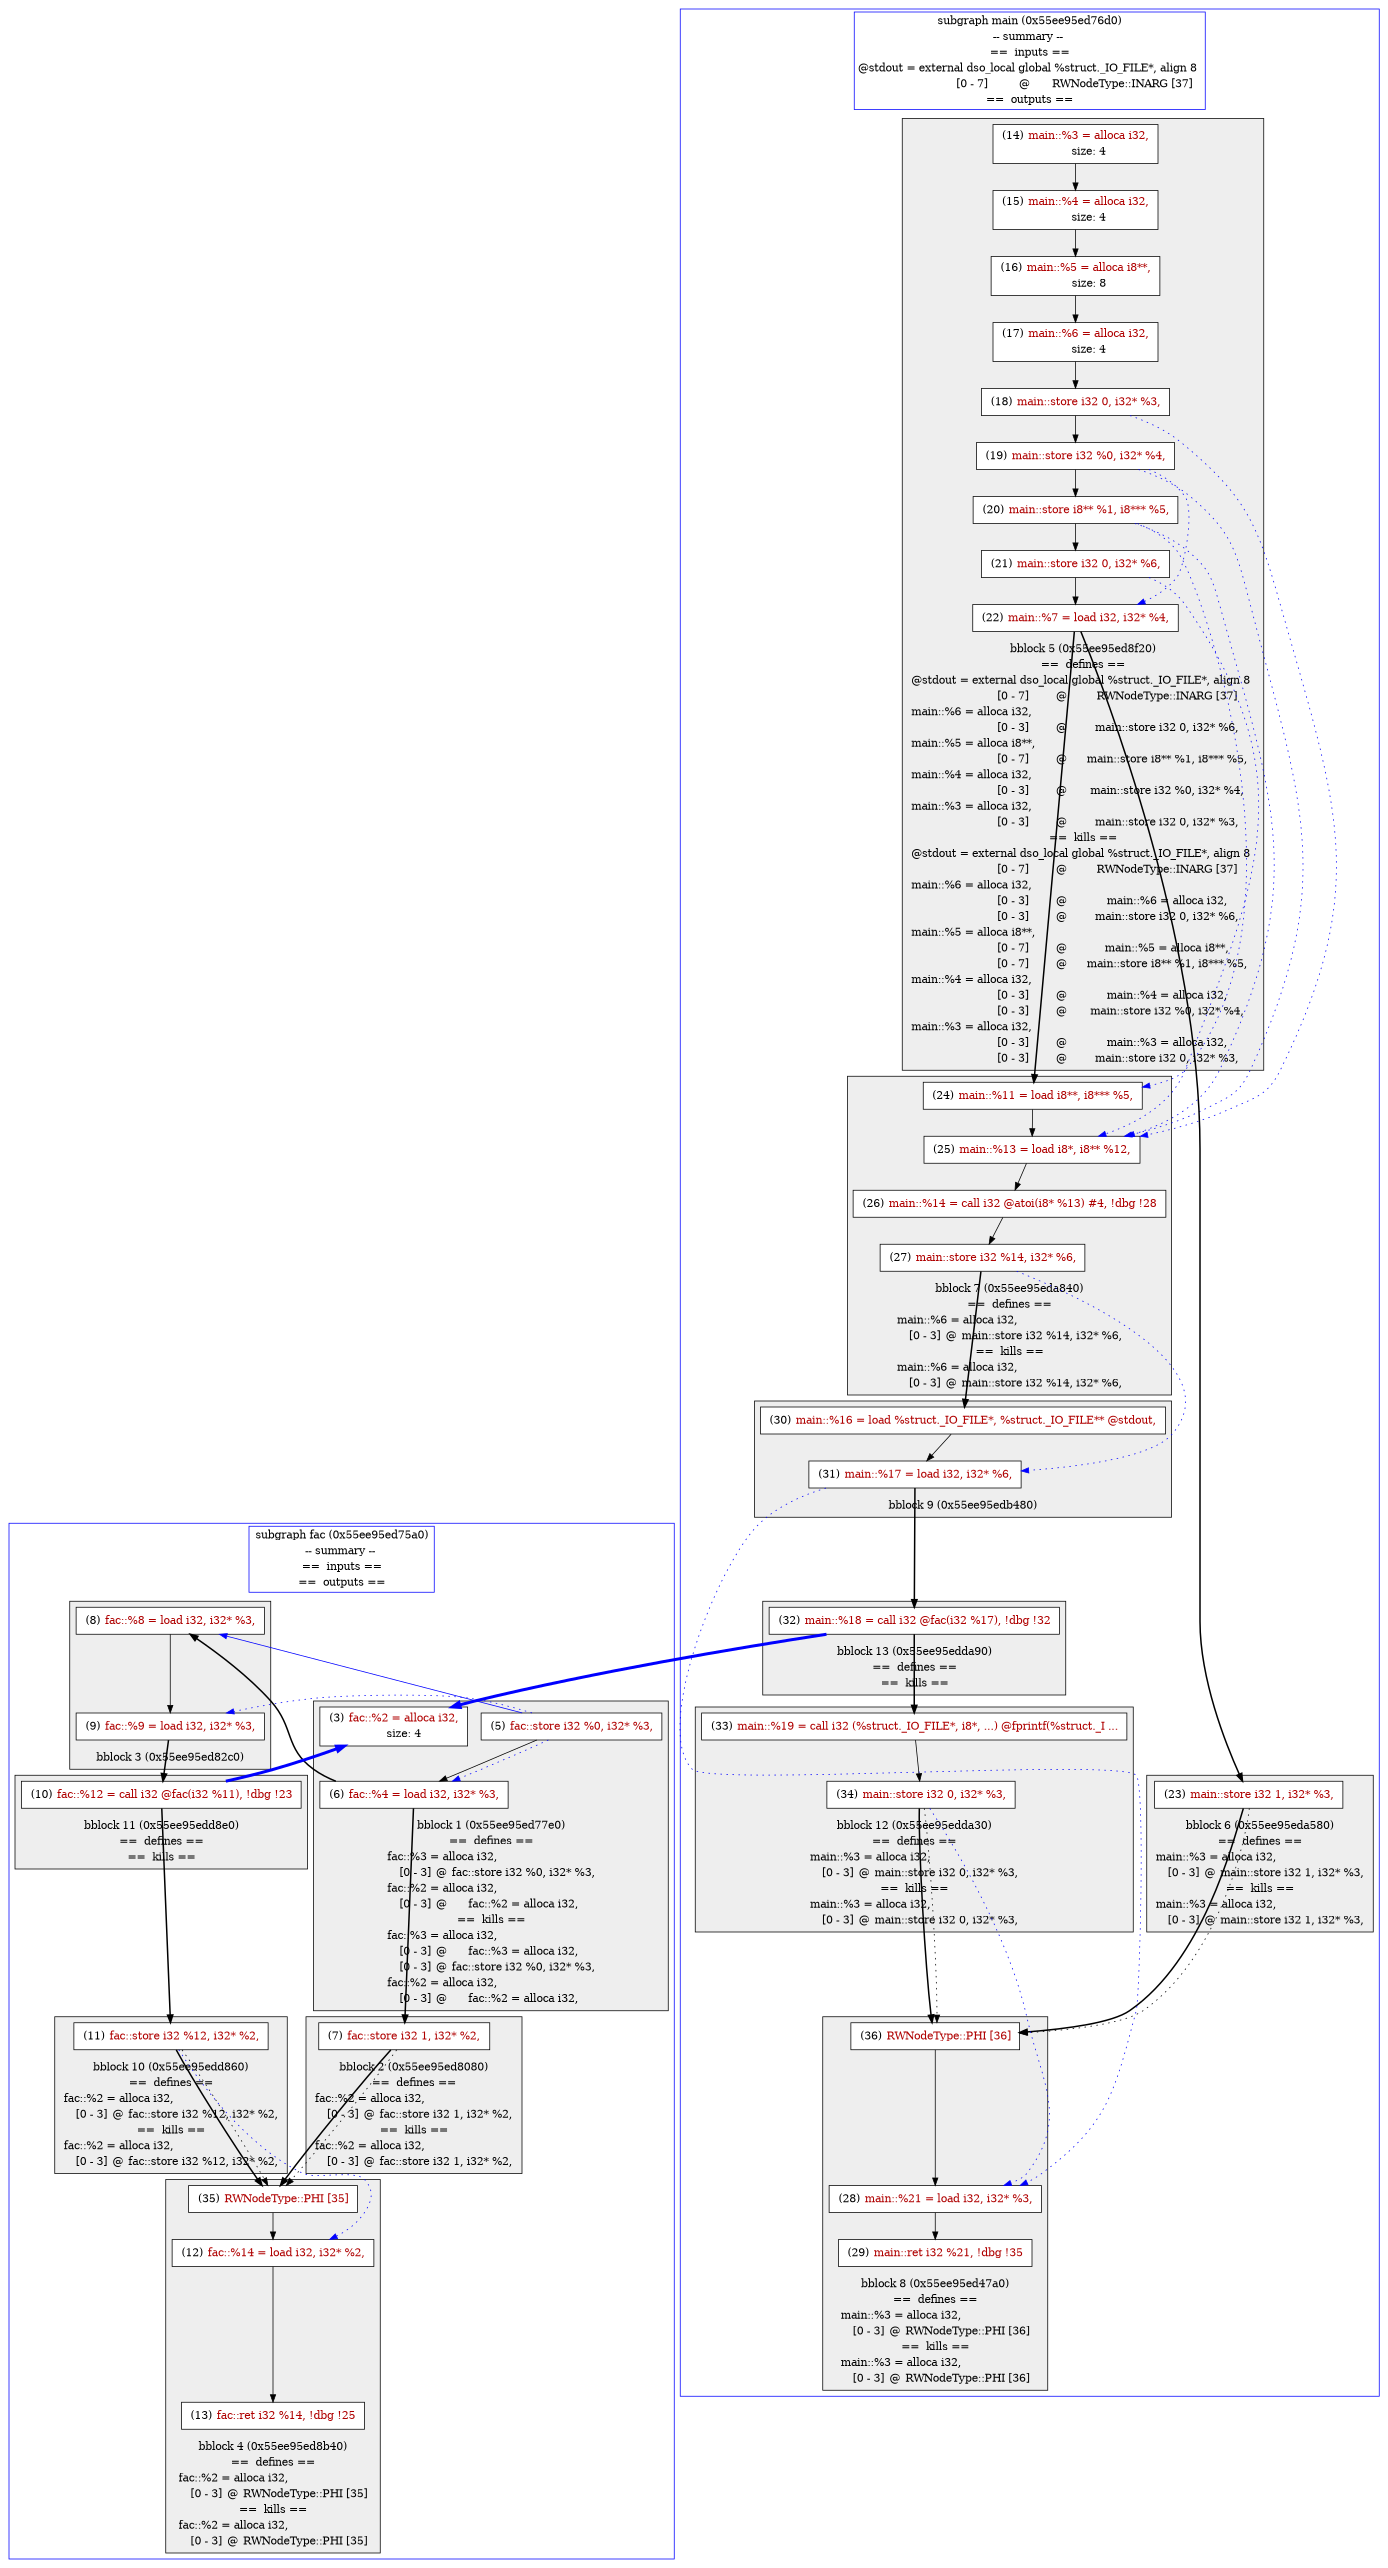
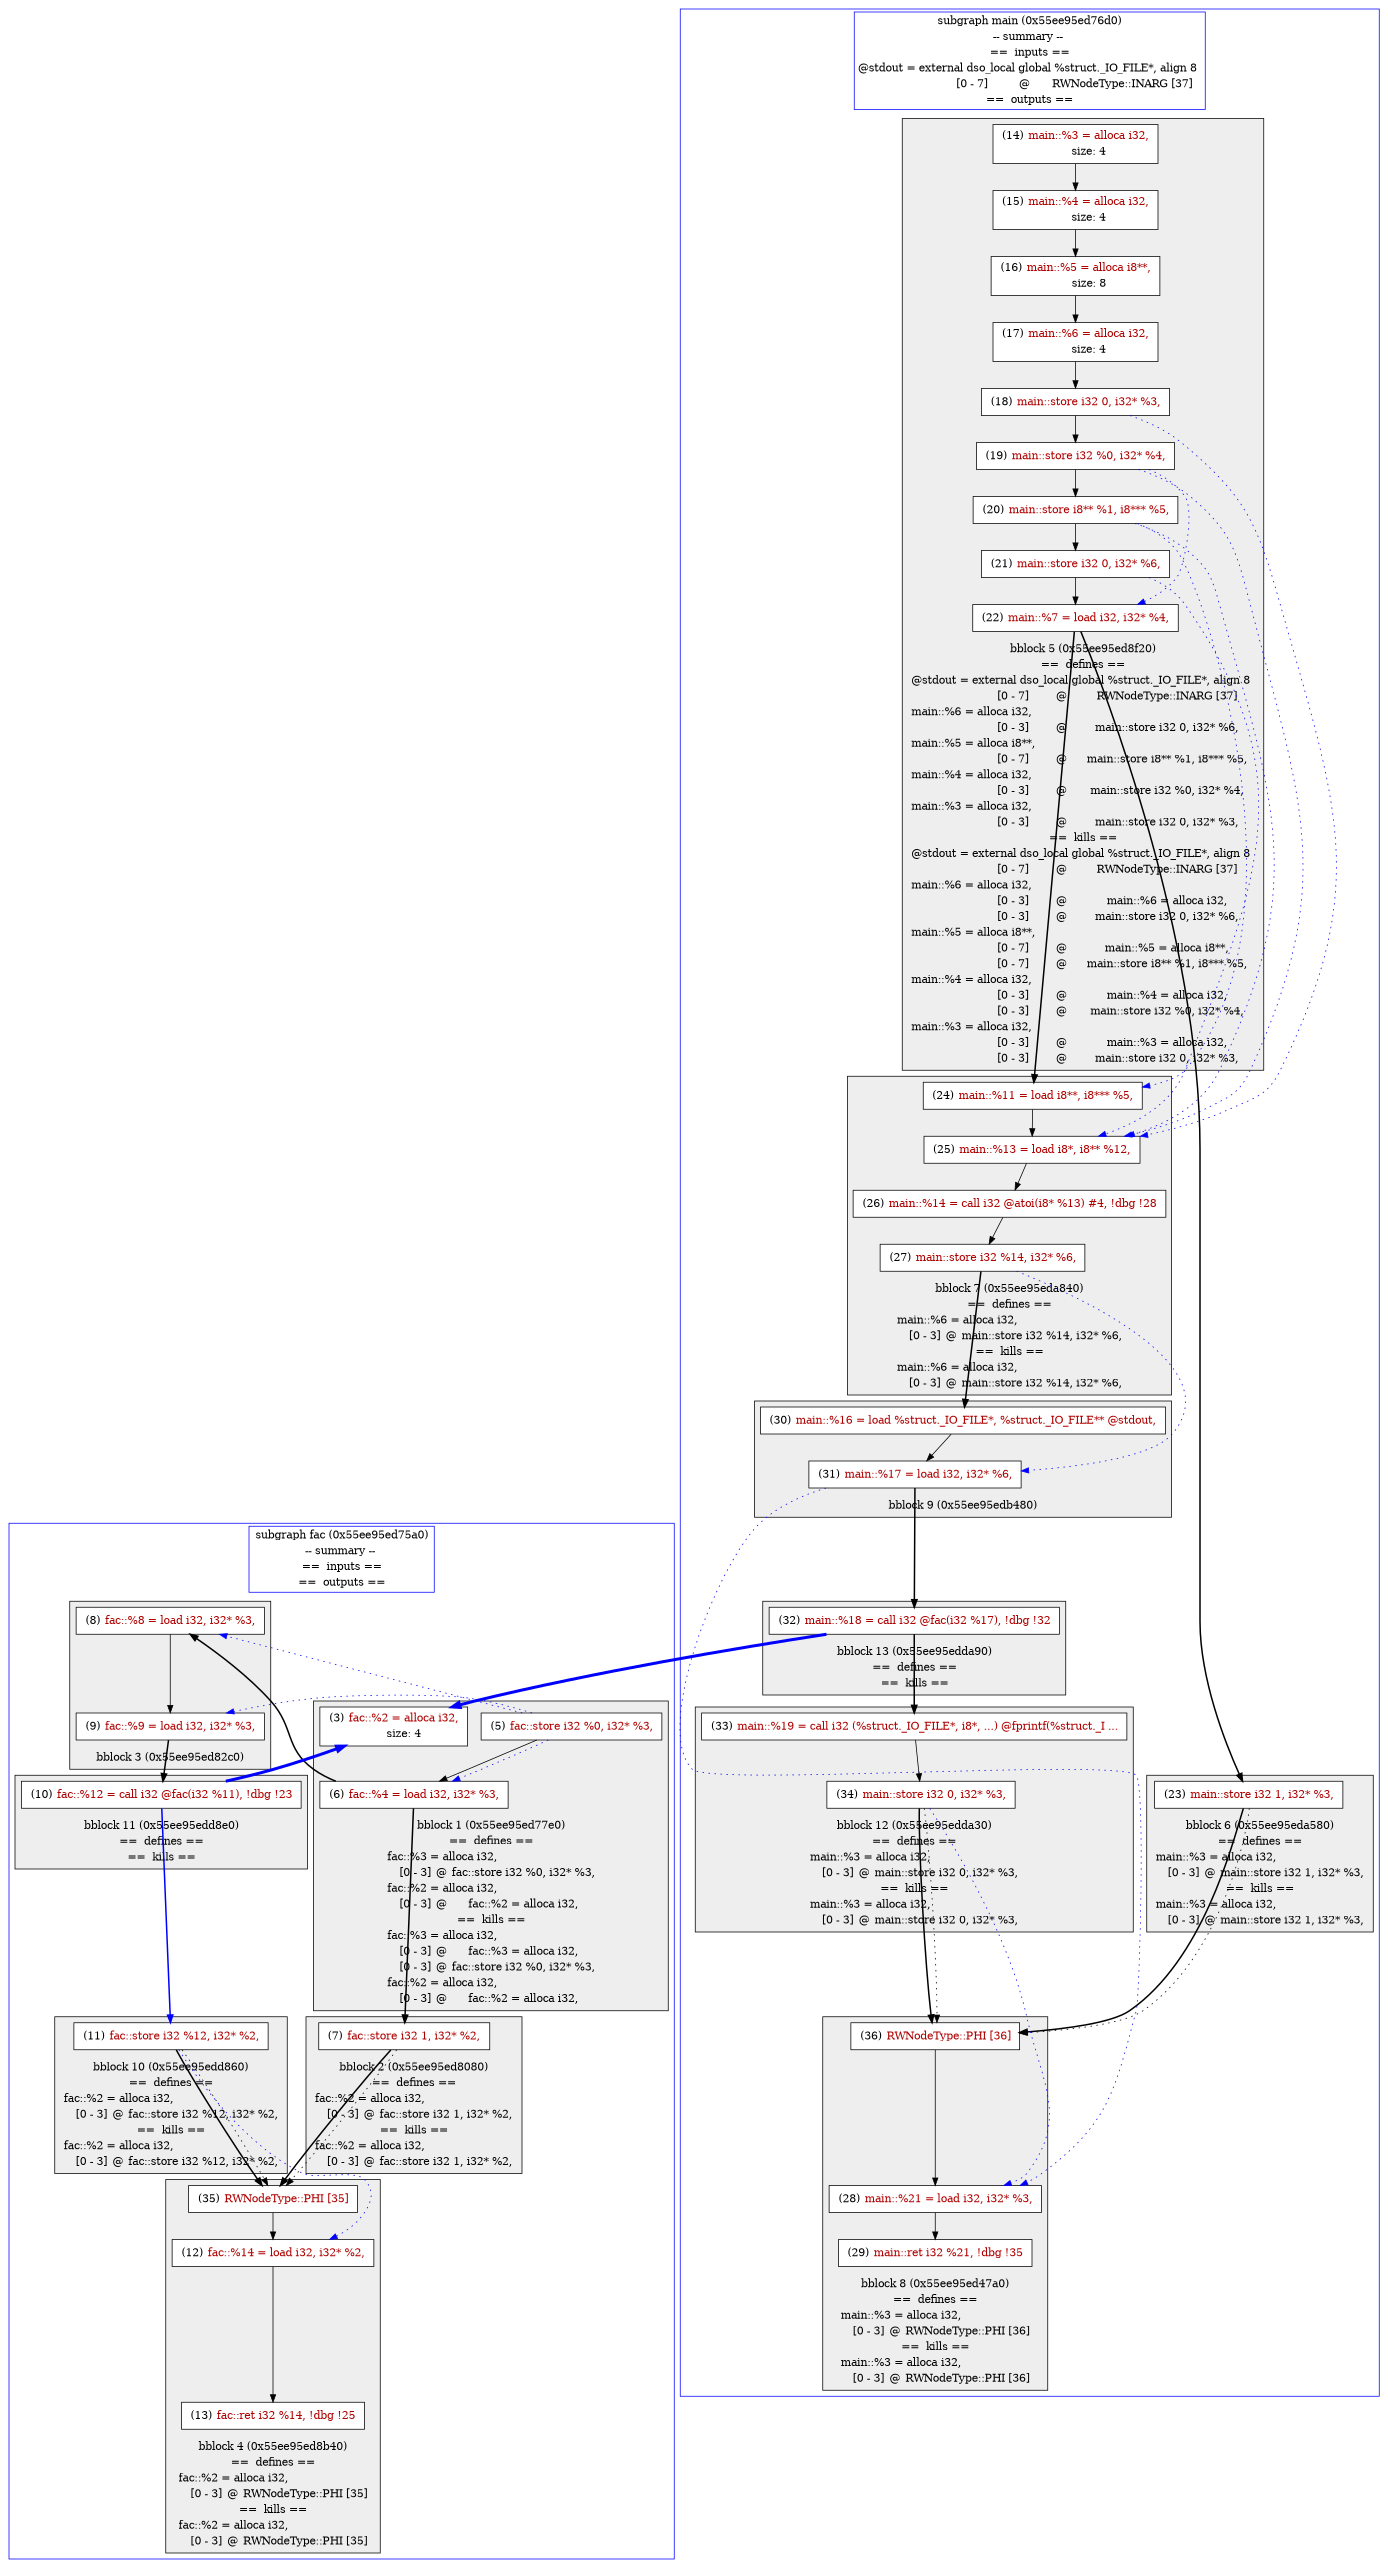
(375, 1675) -> (375, 1675)
(166, 1912) -> (166, 1912)
